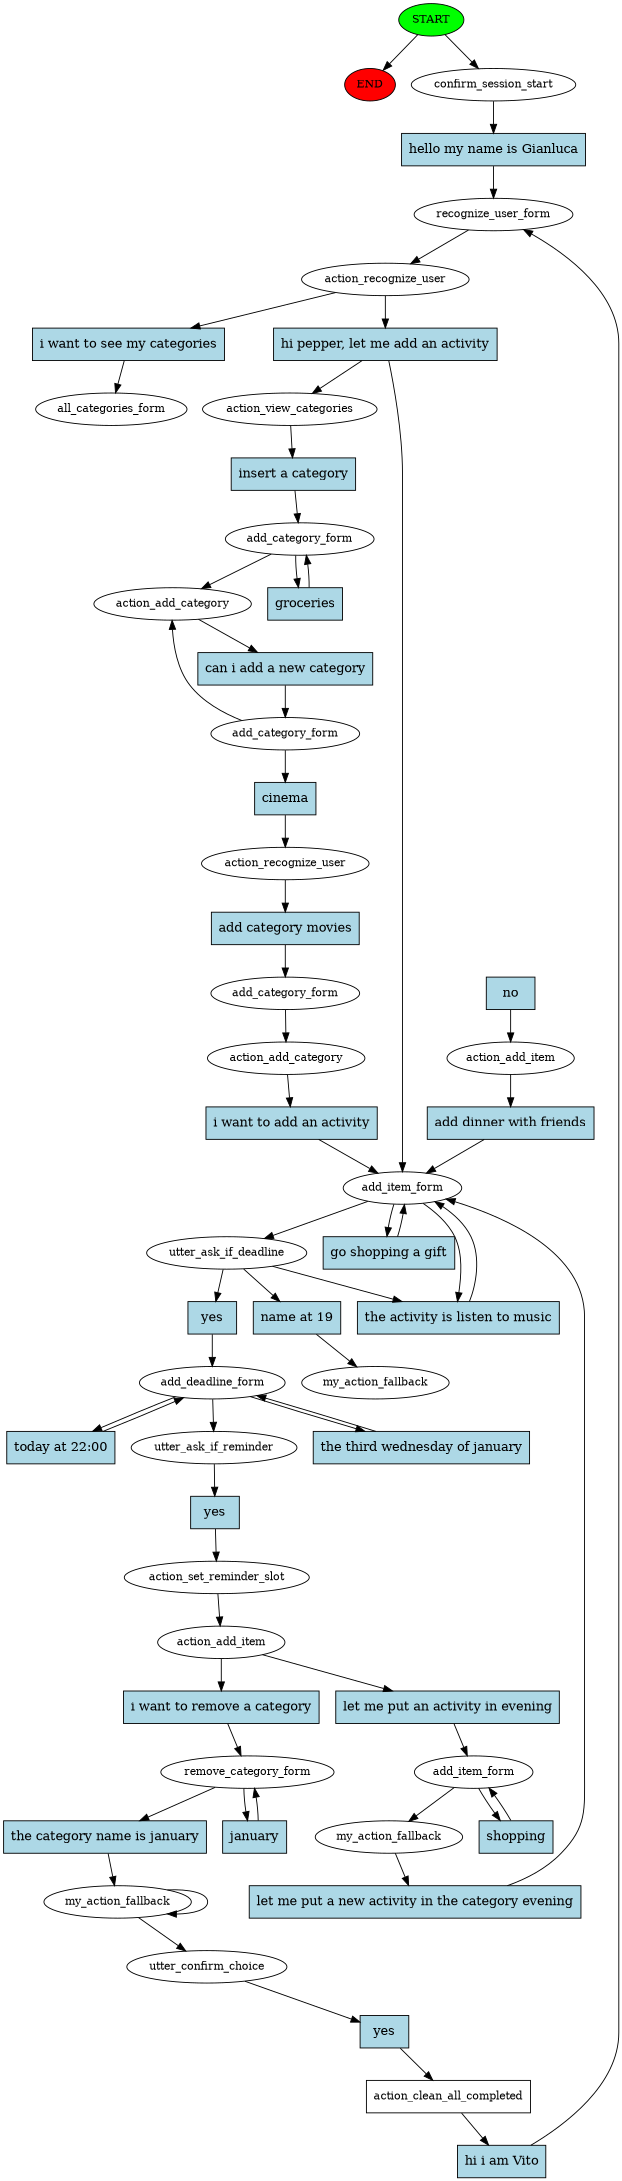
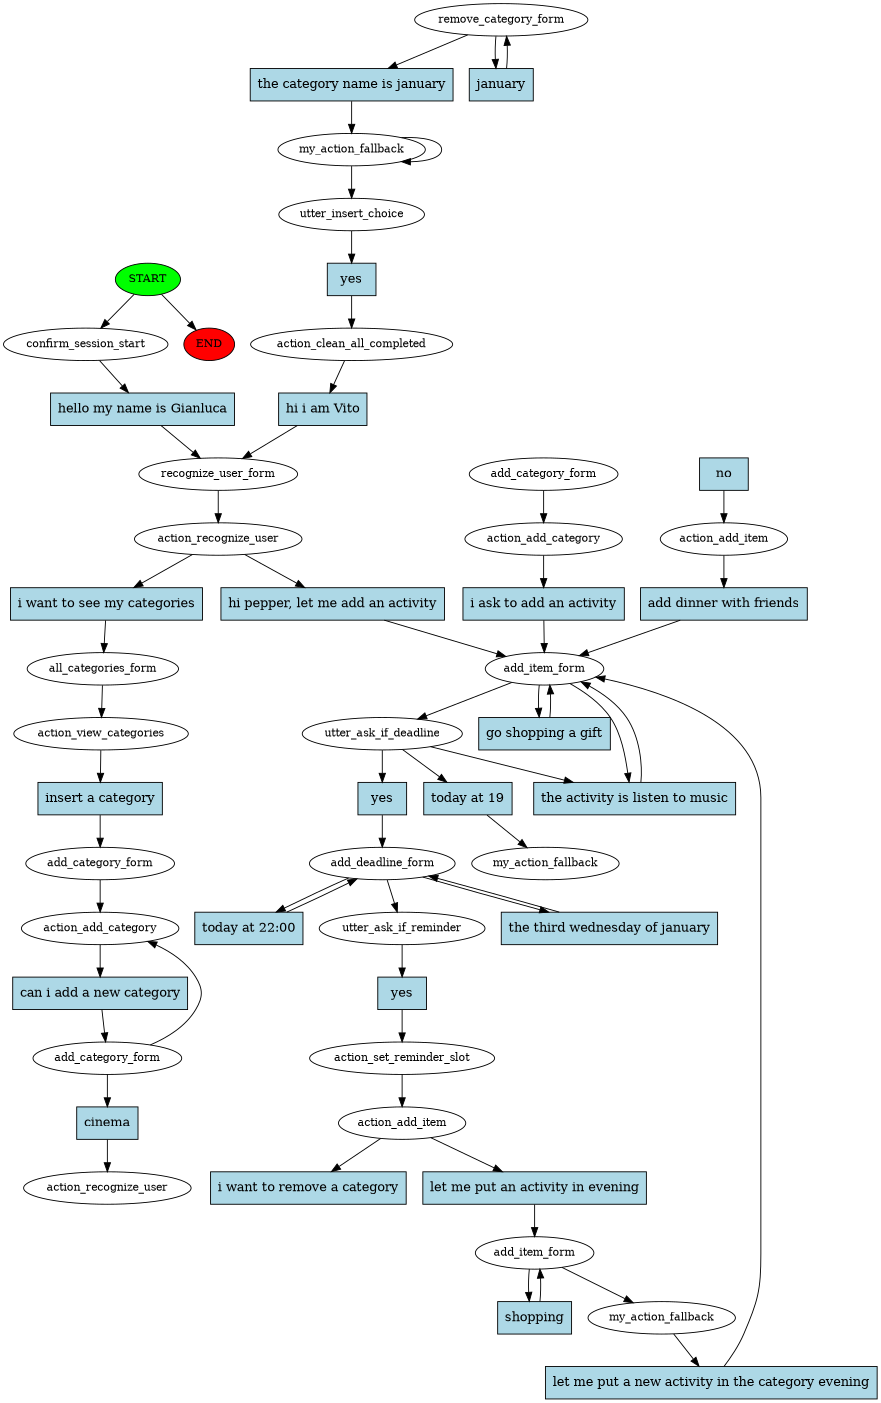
(341, 375) -> (102, 697)
(305, 604) -> none
(285, 928) -> none
(292, 1123) -> (544, 604)
(297, 1318) -> (468, 799)
(233, 1736) -> none
(207, 1967) -> (352, 215)
(448, 2097) -> (352, 344)
